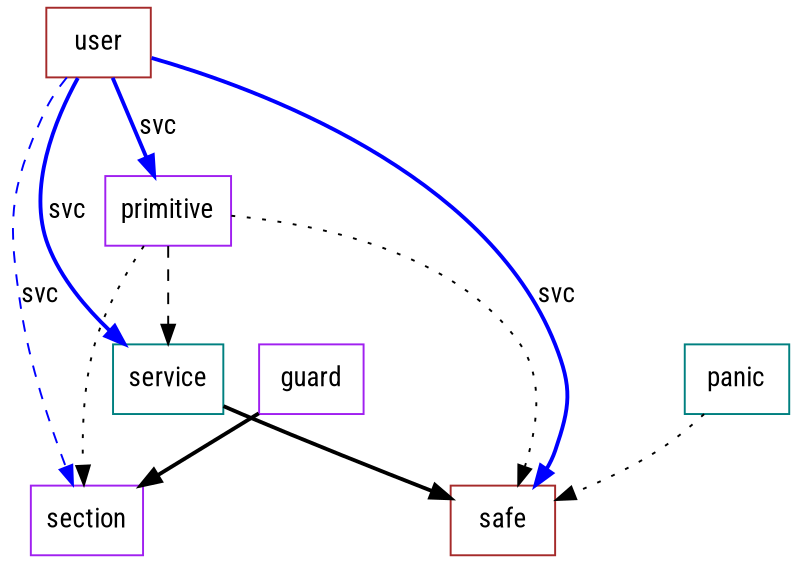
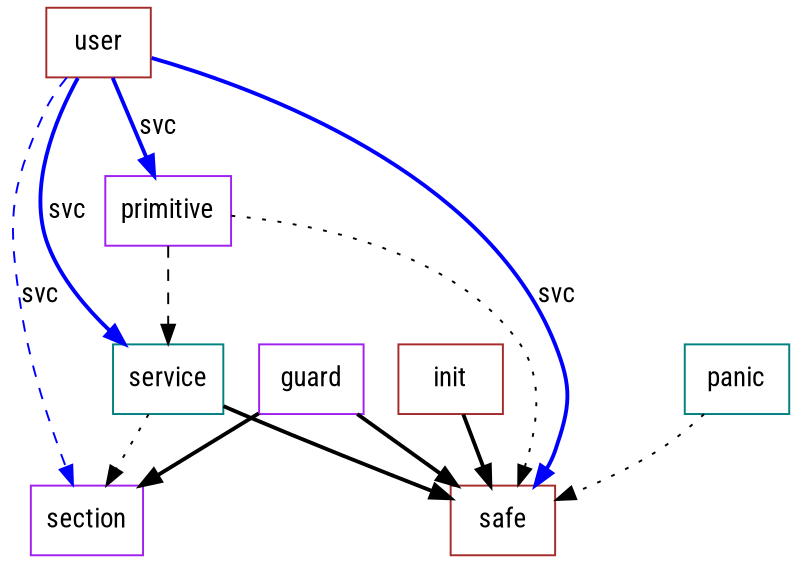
(93, 350) -> (133, 441)
none -> (451, 379)
none -> (399, 444)
